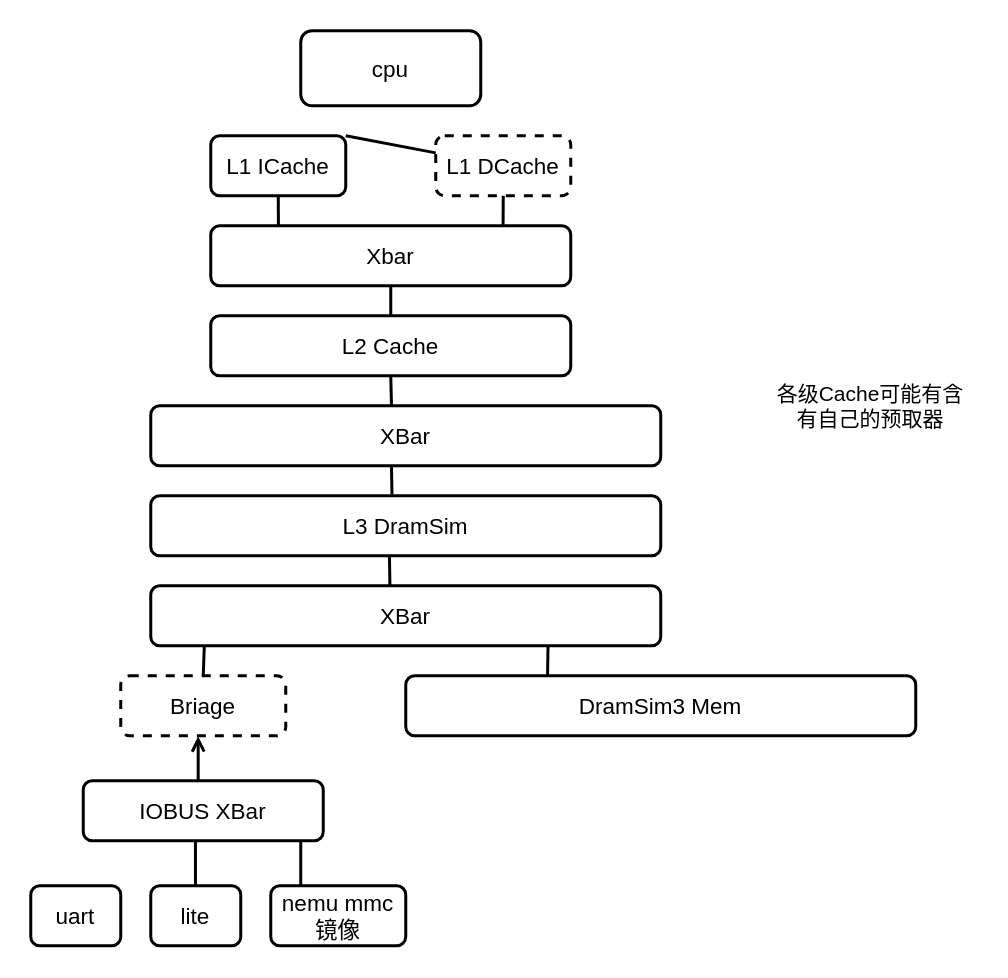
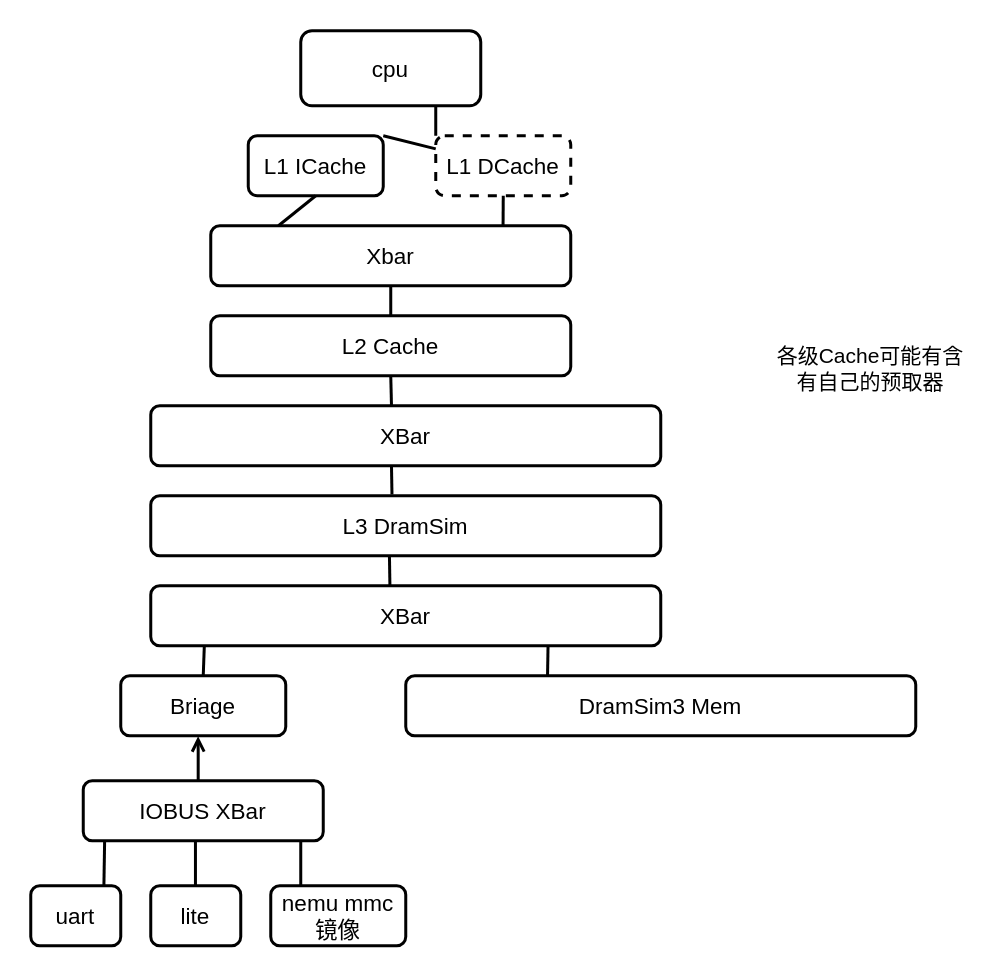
none -> (436, 121)
(278, 166) -> (316, 166)
(871, 406) -> (871, 368)
(203, 706) -> (203, 706)
none -> (104, 864)
